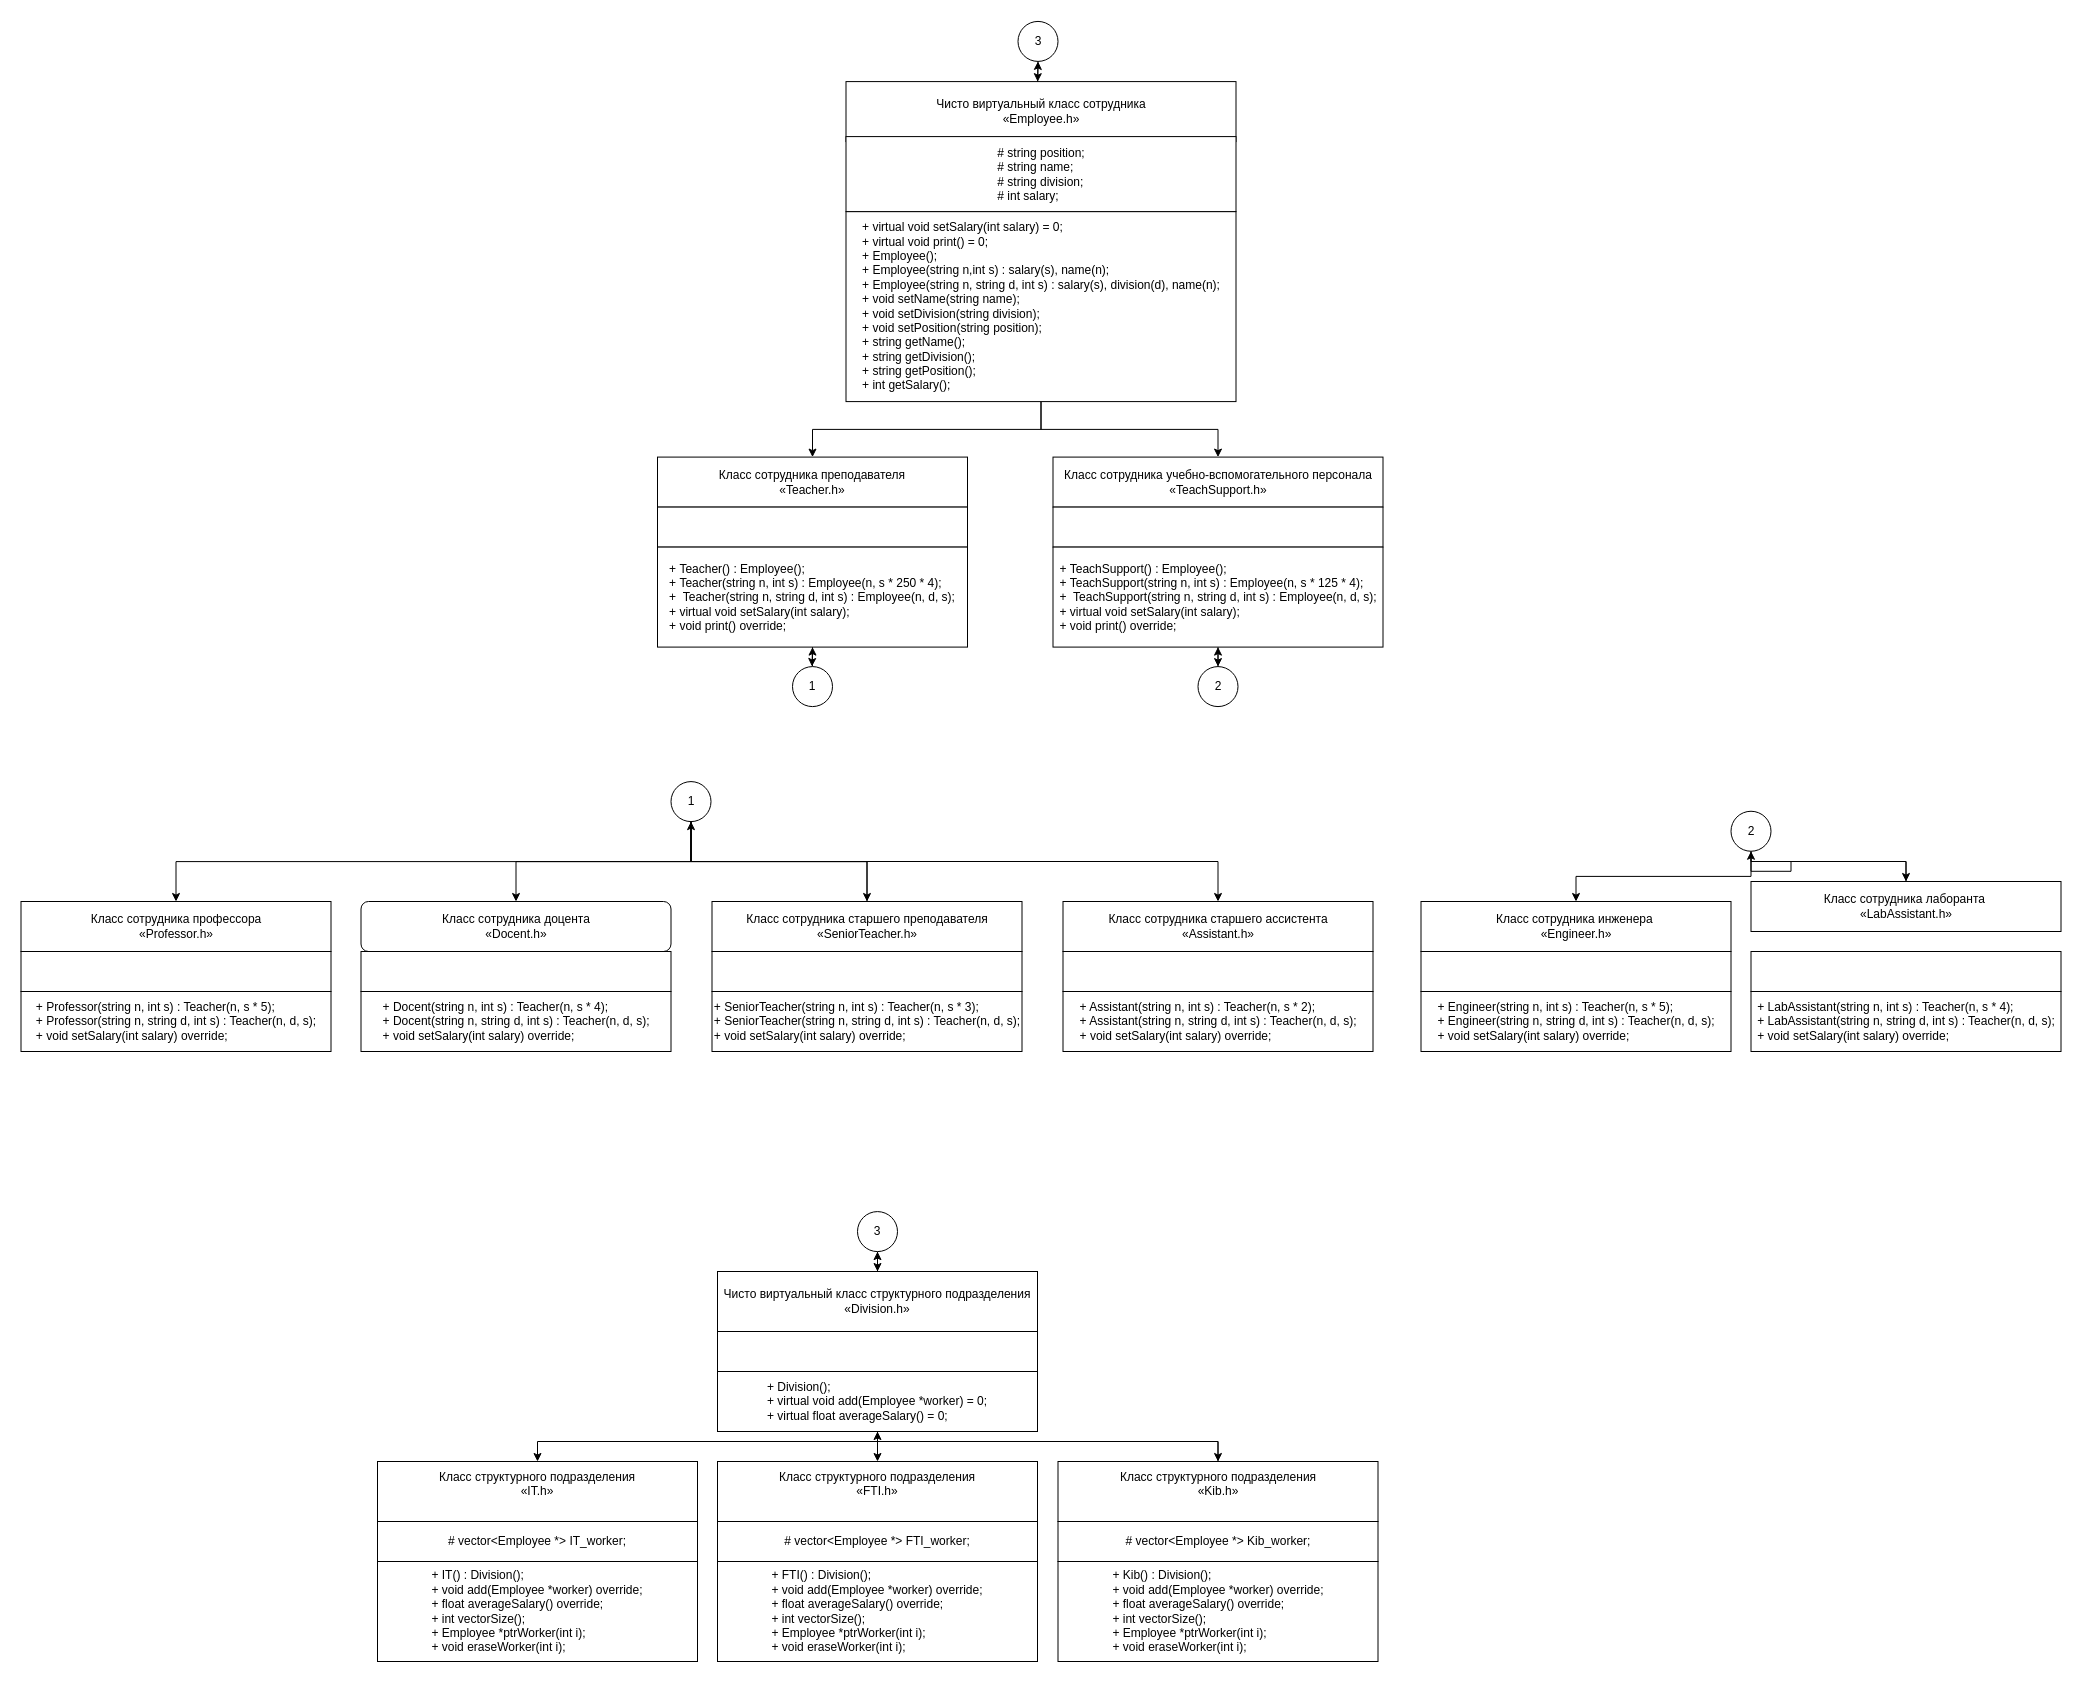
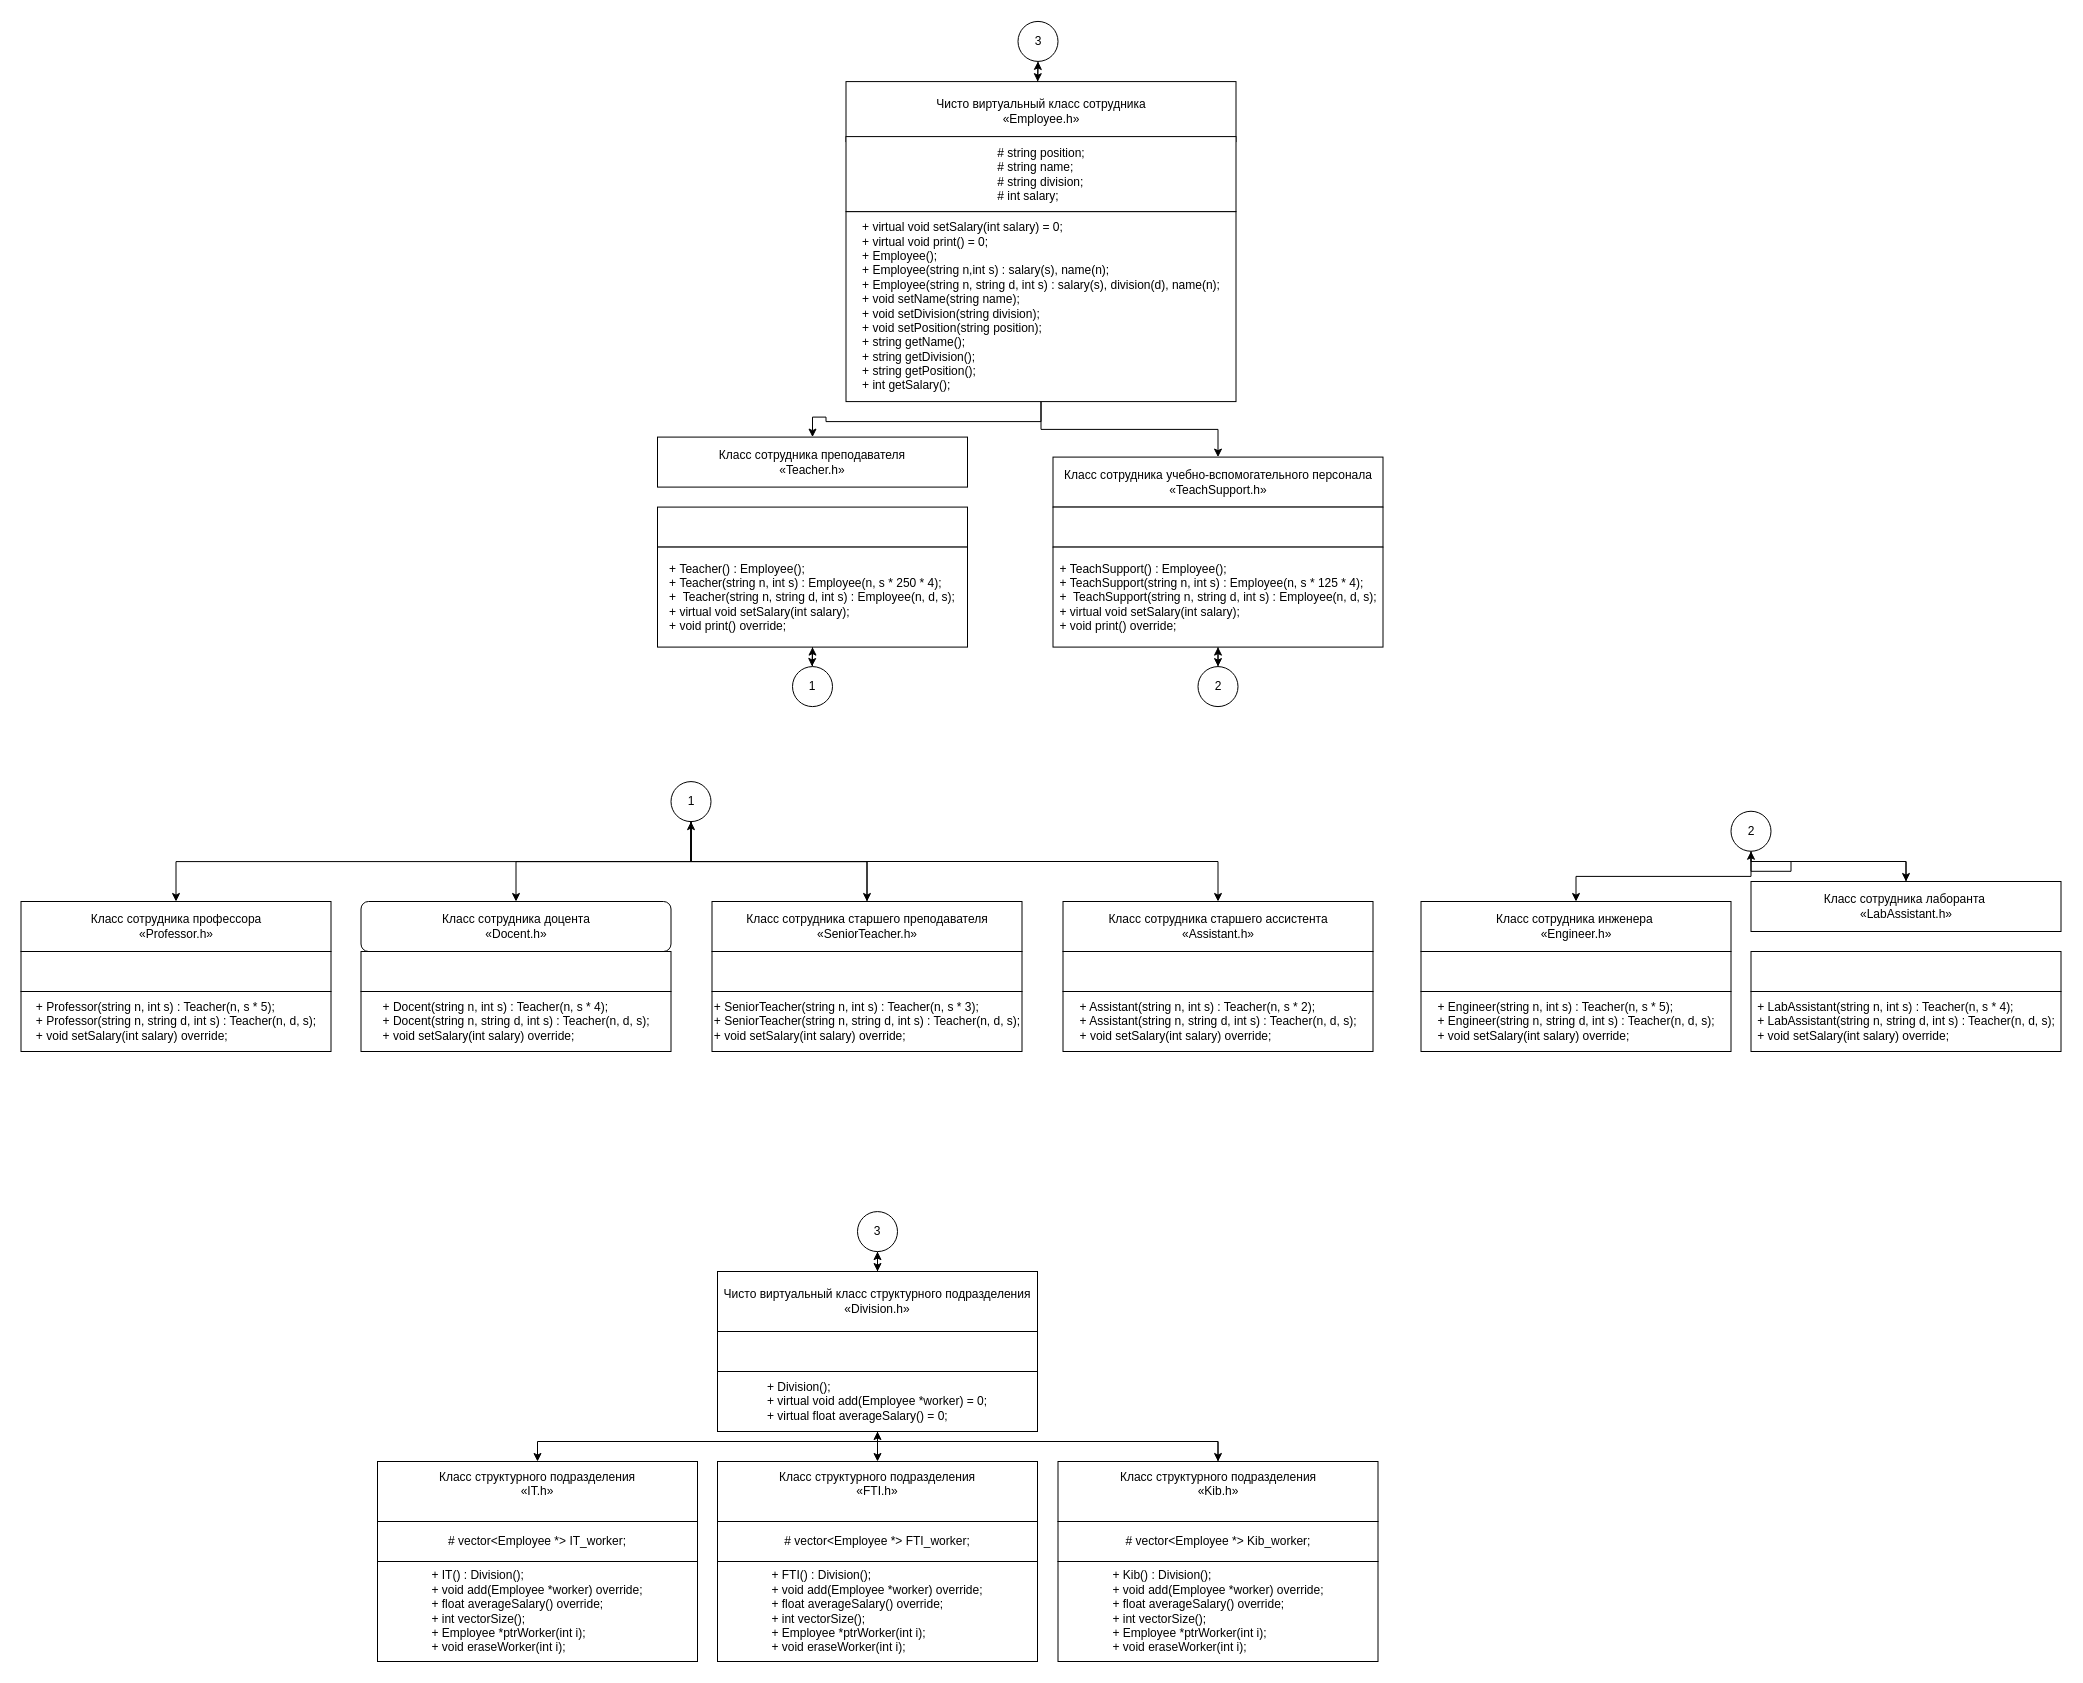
(813, 482) -> (813, 462)
